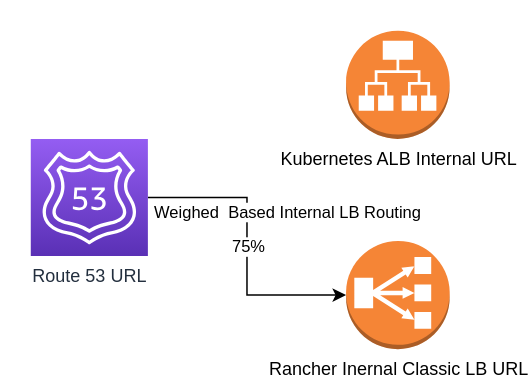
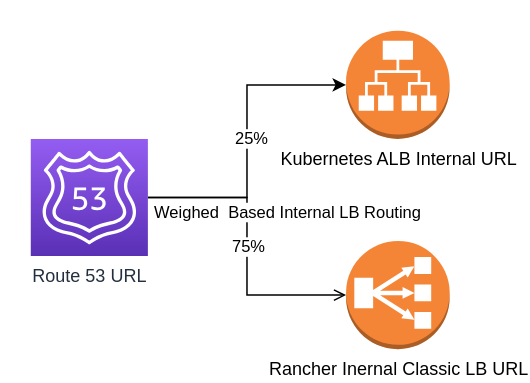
none -> (247, 96)
(334, 295) -> (336, 295)
